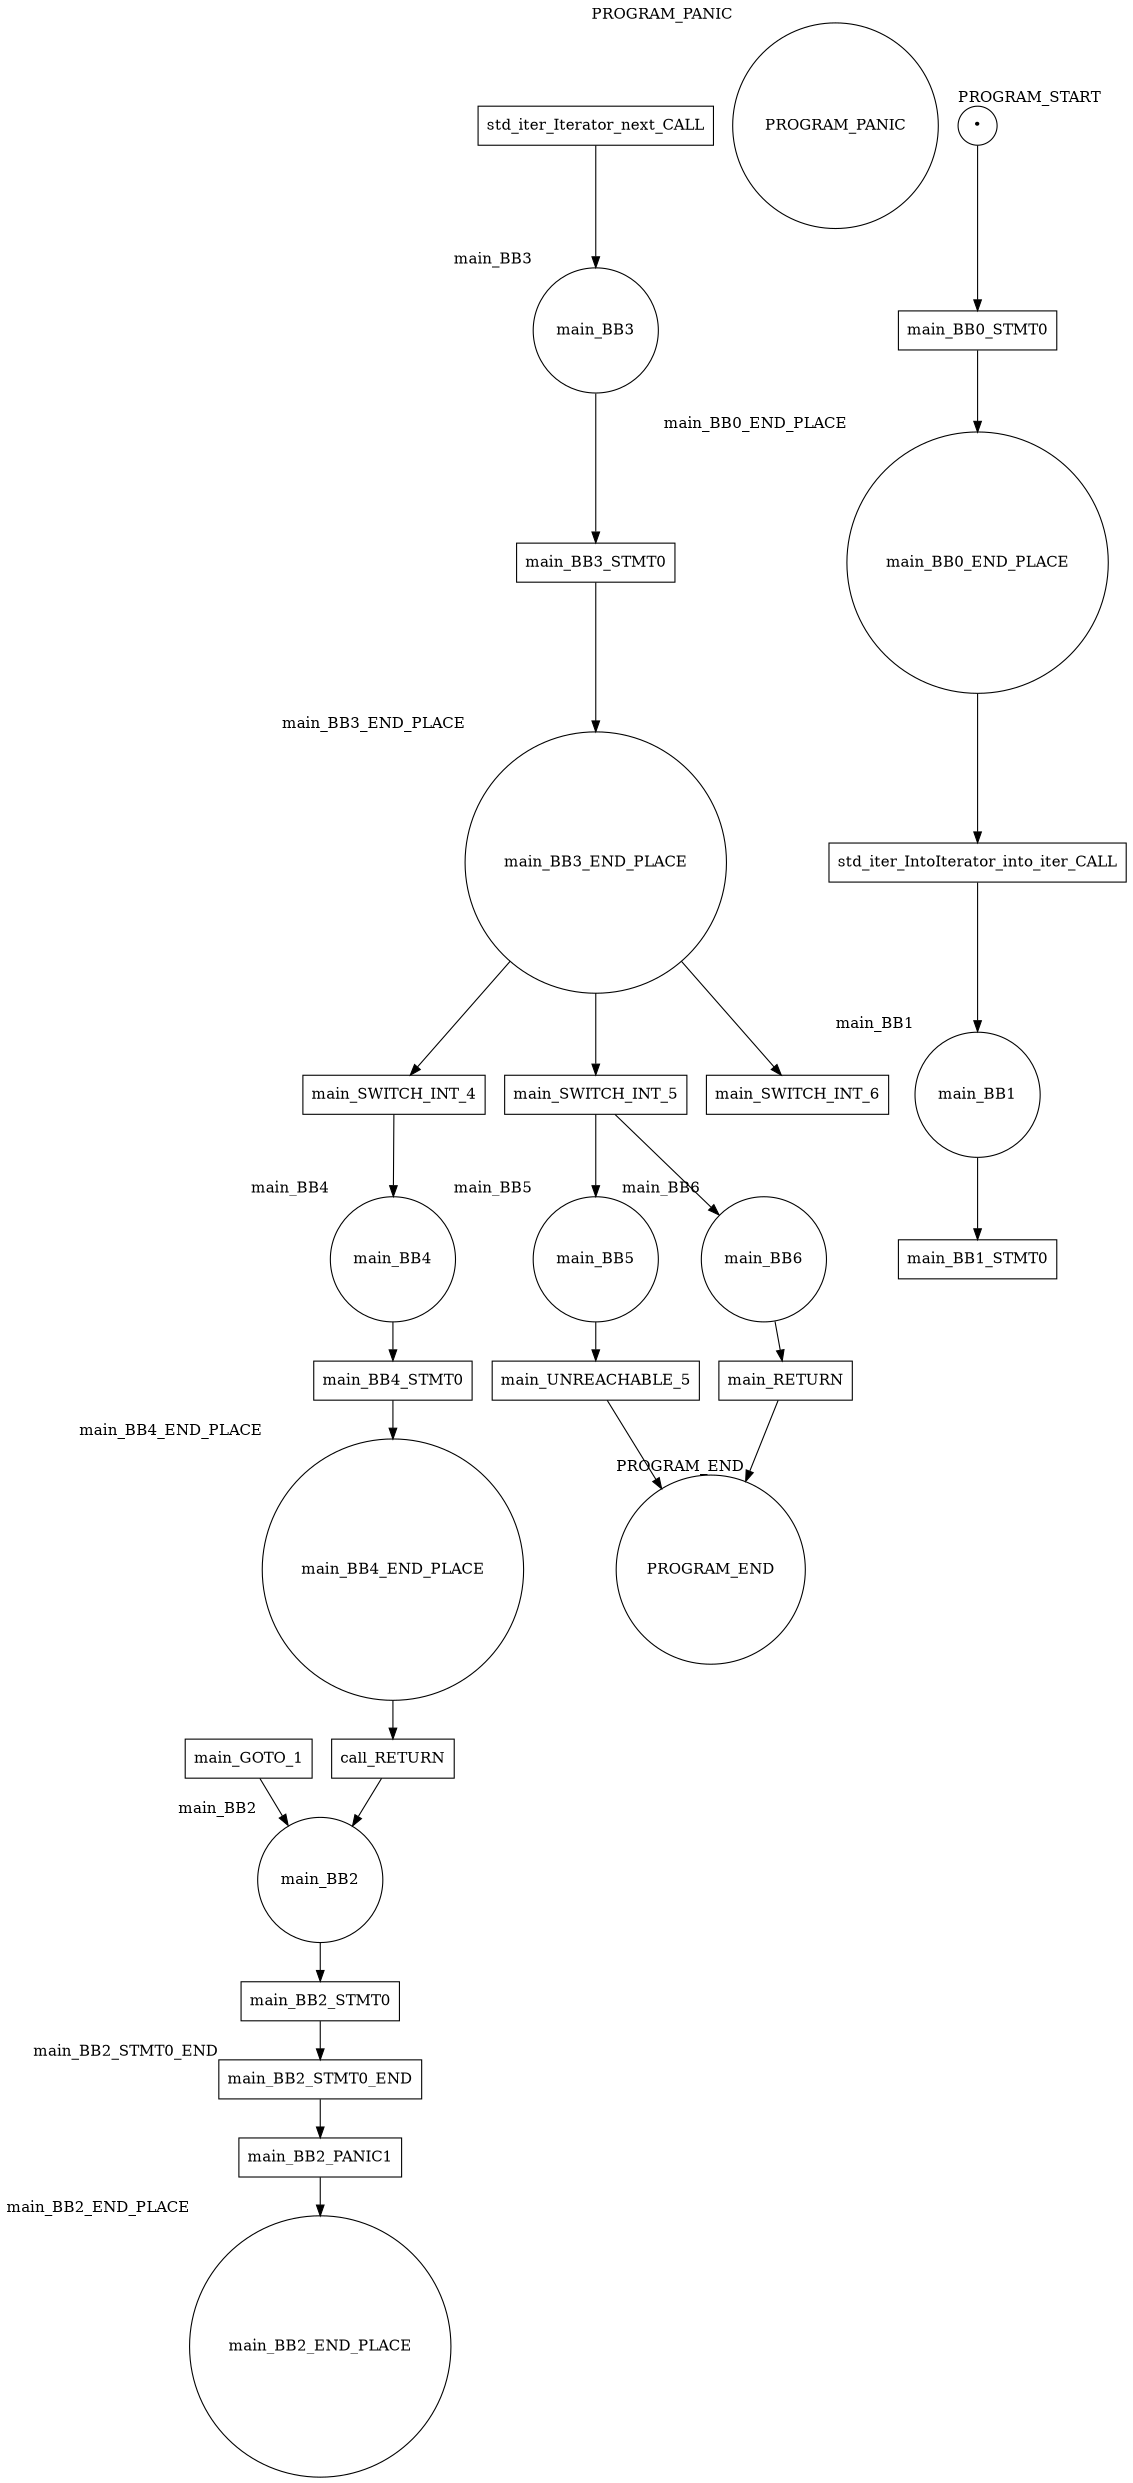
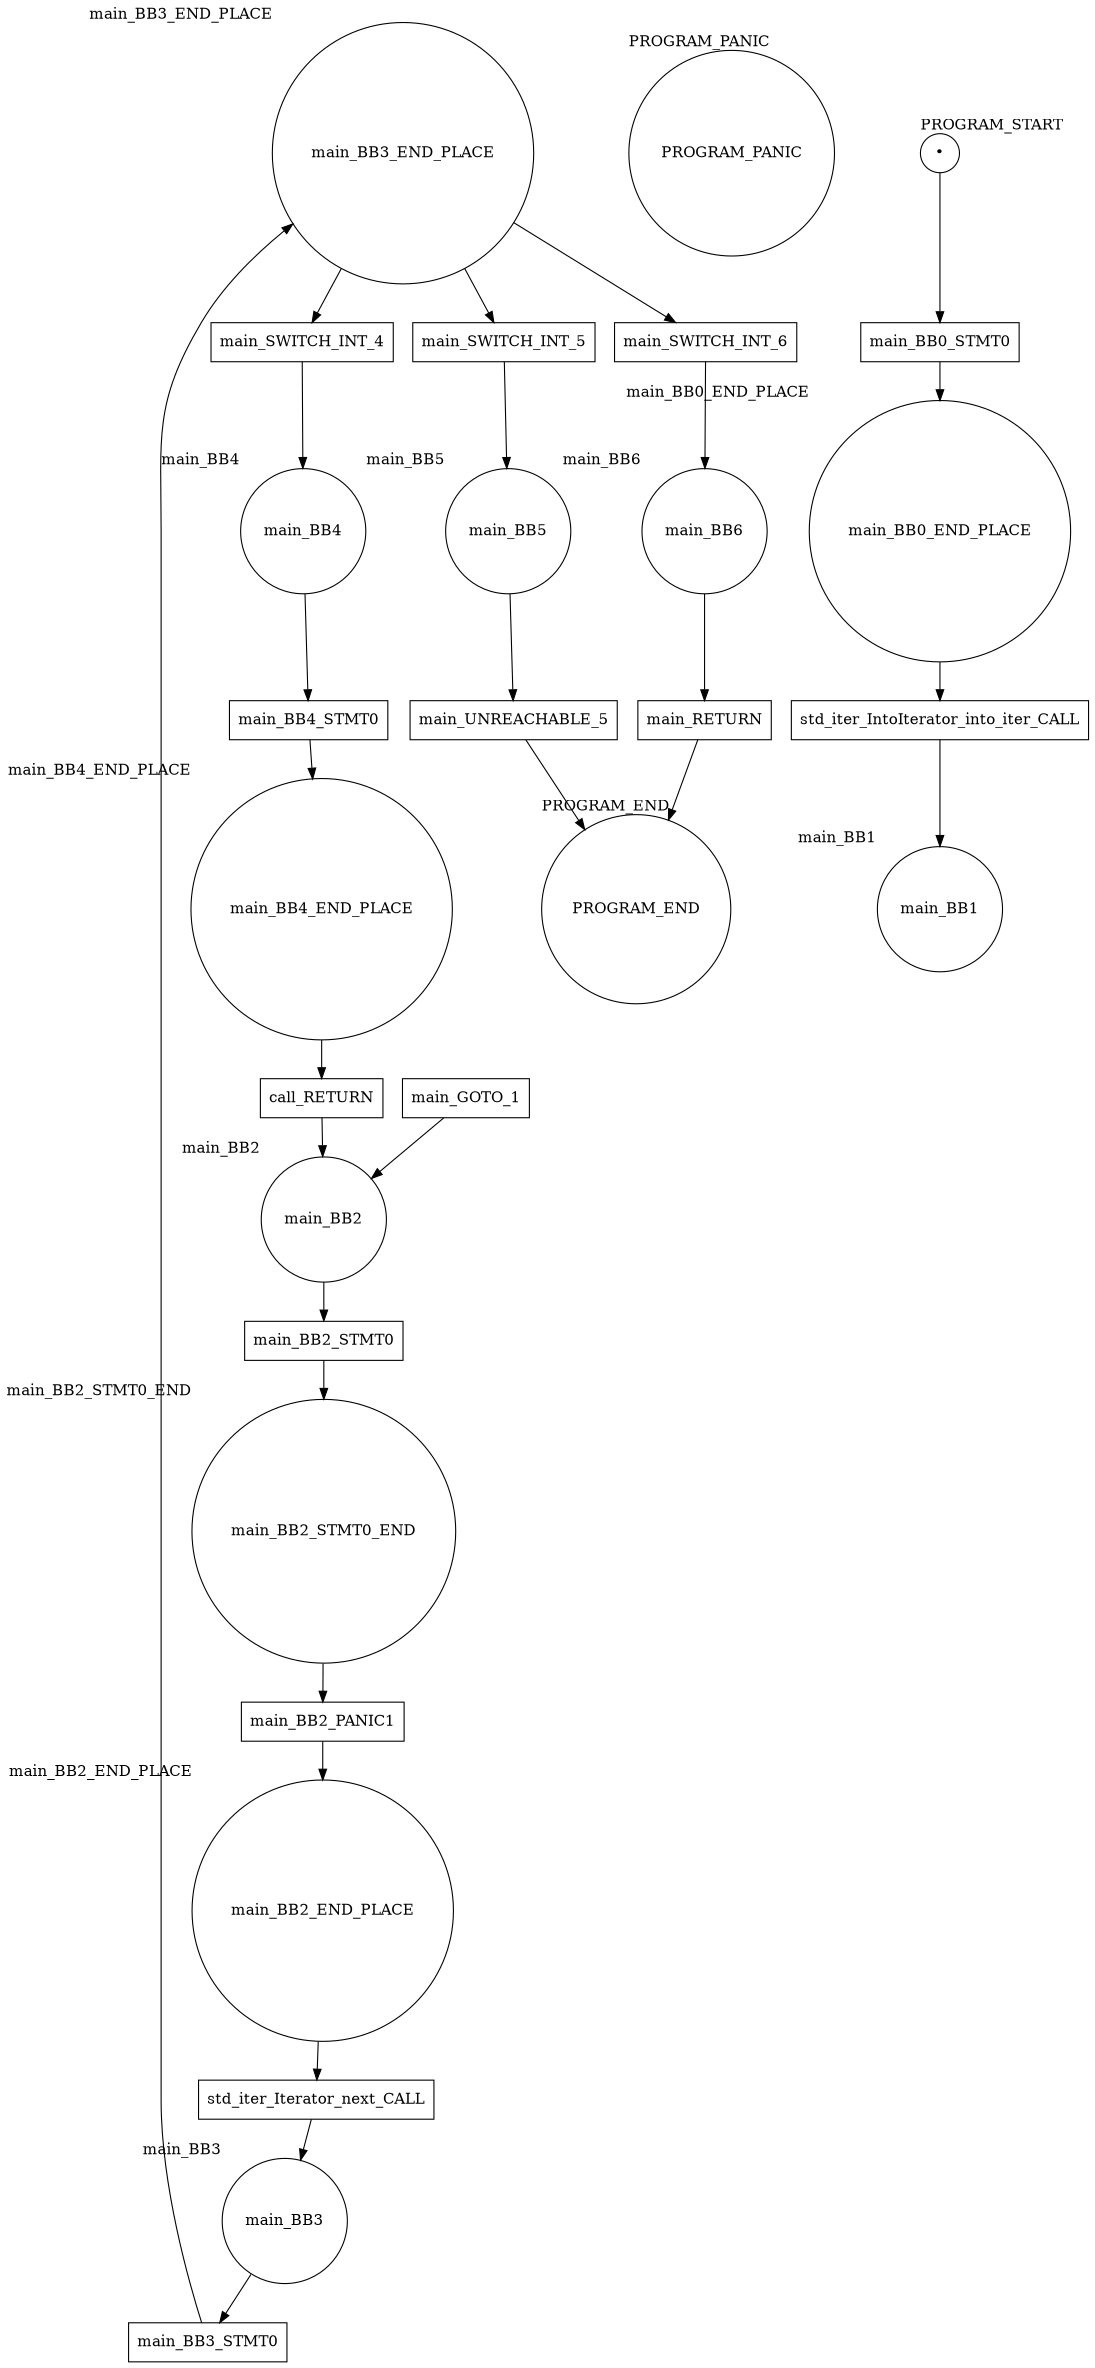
(663, 1161) -> (705, 410)
(978, 1259) -> none
none -> (318, 2055)
(320, 2079) -> (324, 1531)
